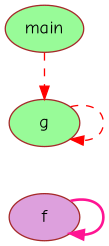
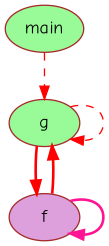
none -> (36, 163)
none -> (53, 177)
